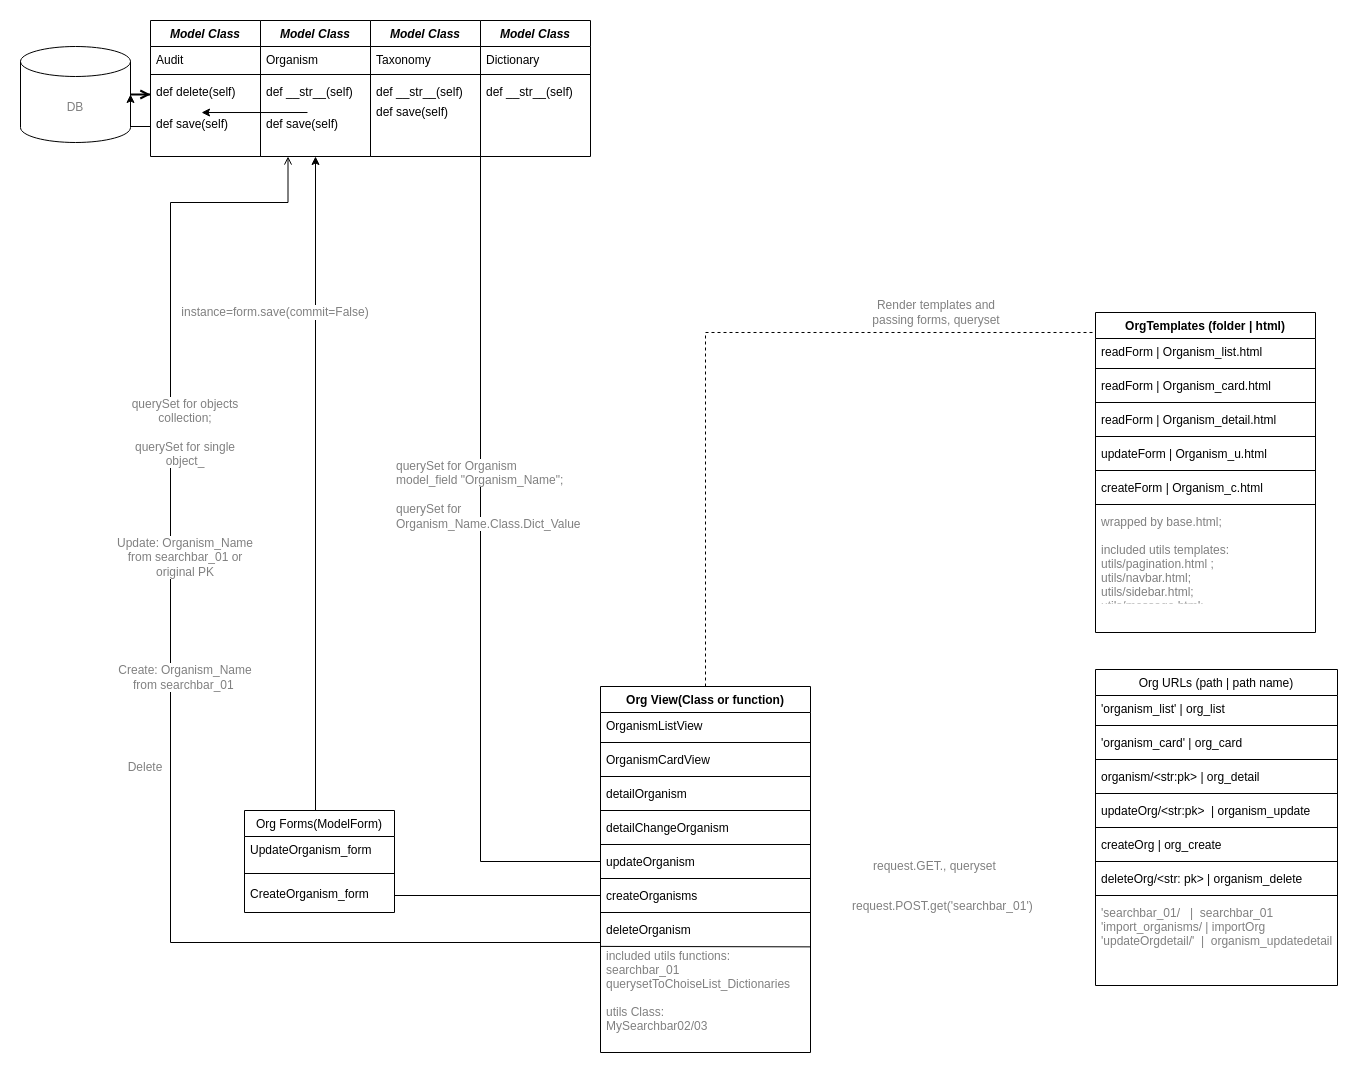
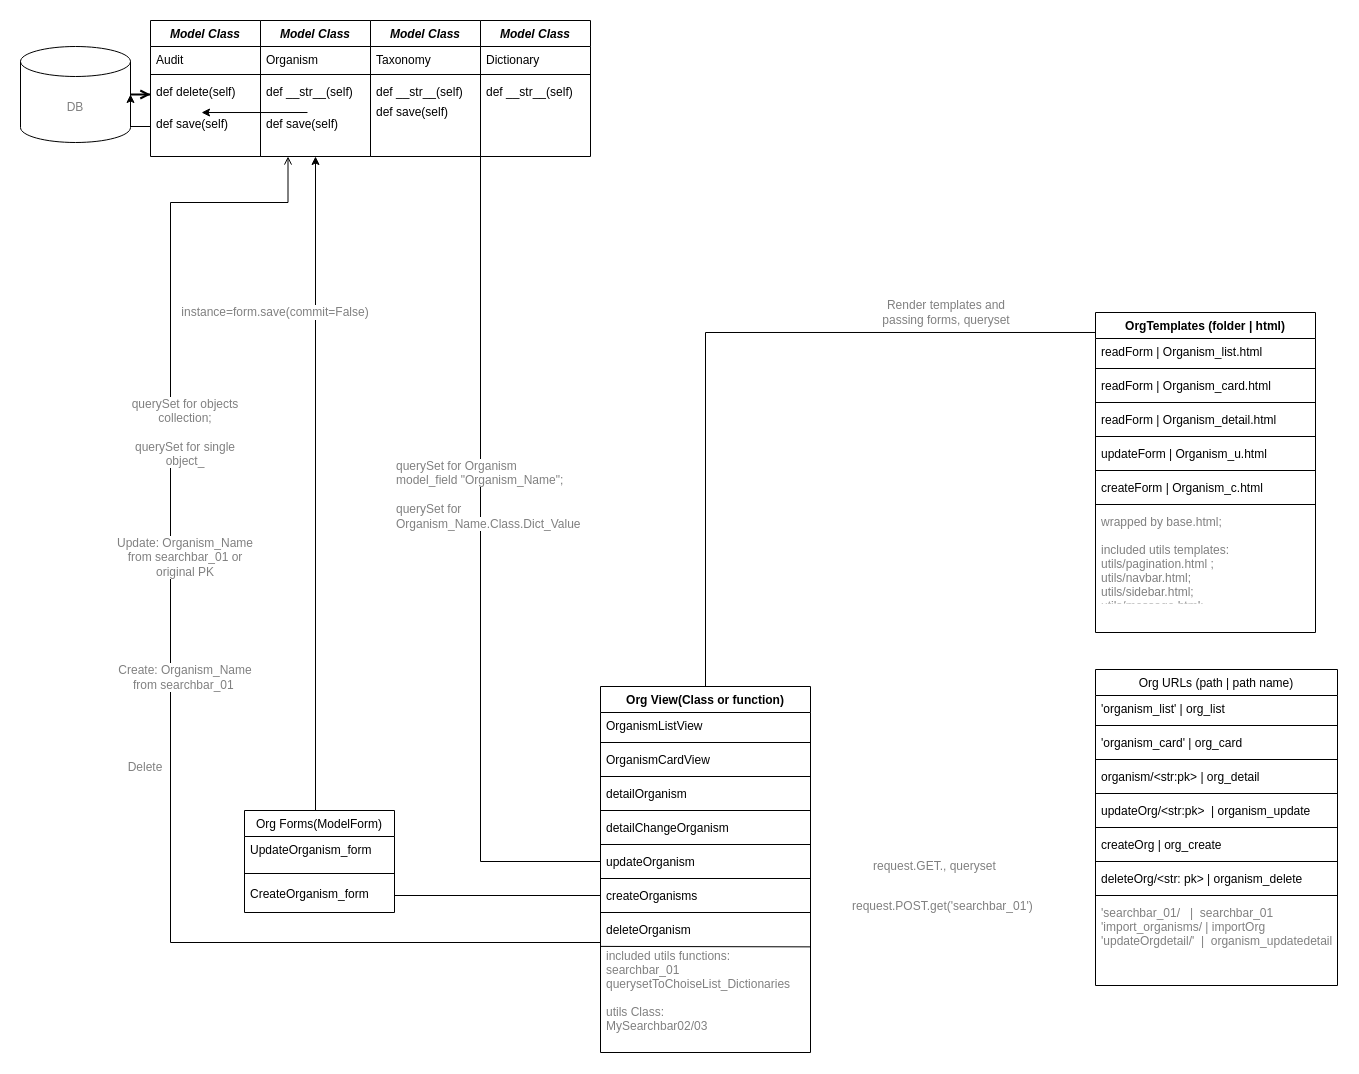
(936, 313) -> (946, 313)
(725, 332) -> (725, 332)
